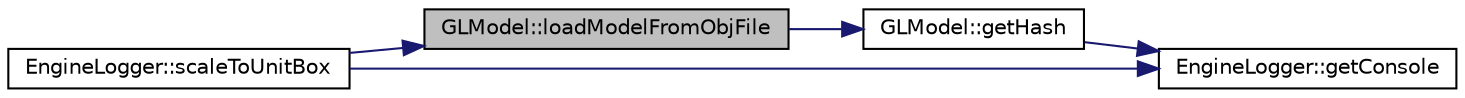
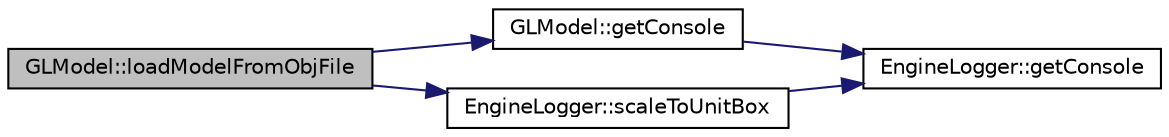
(974, 29) -> (618, 29)
(376, 50) -> (400, 88)
